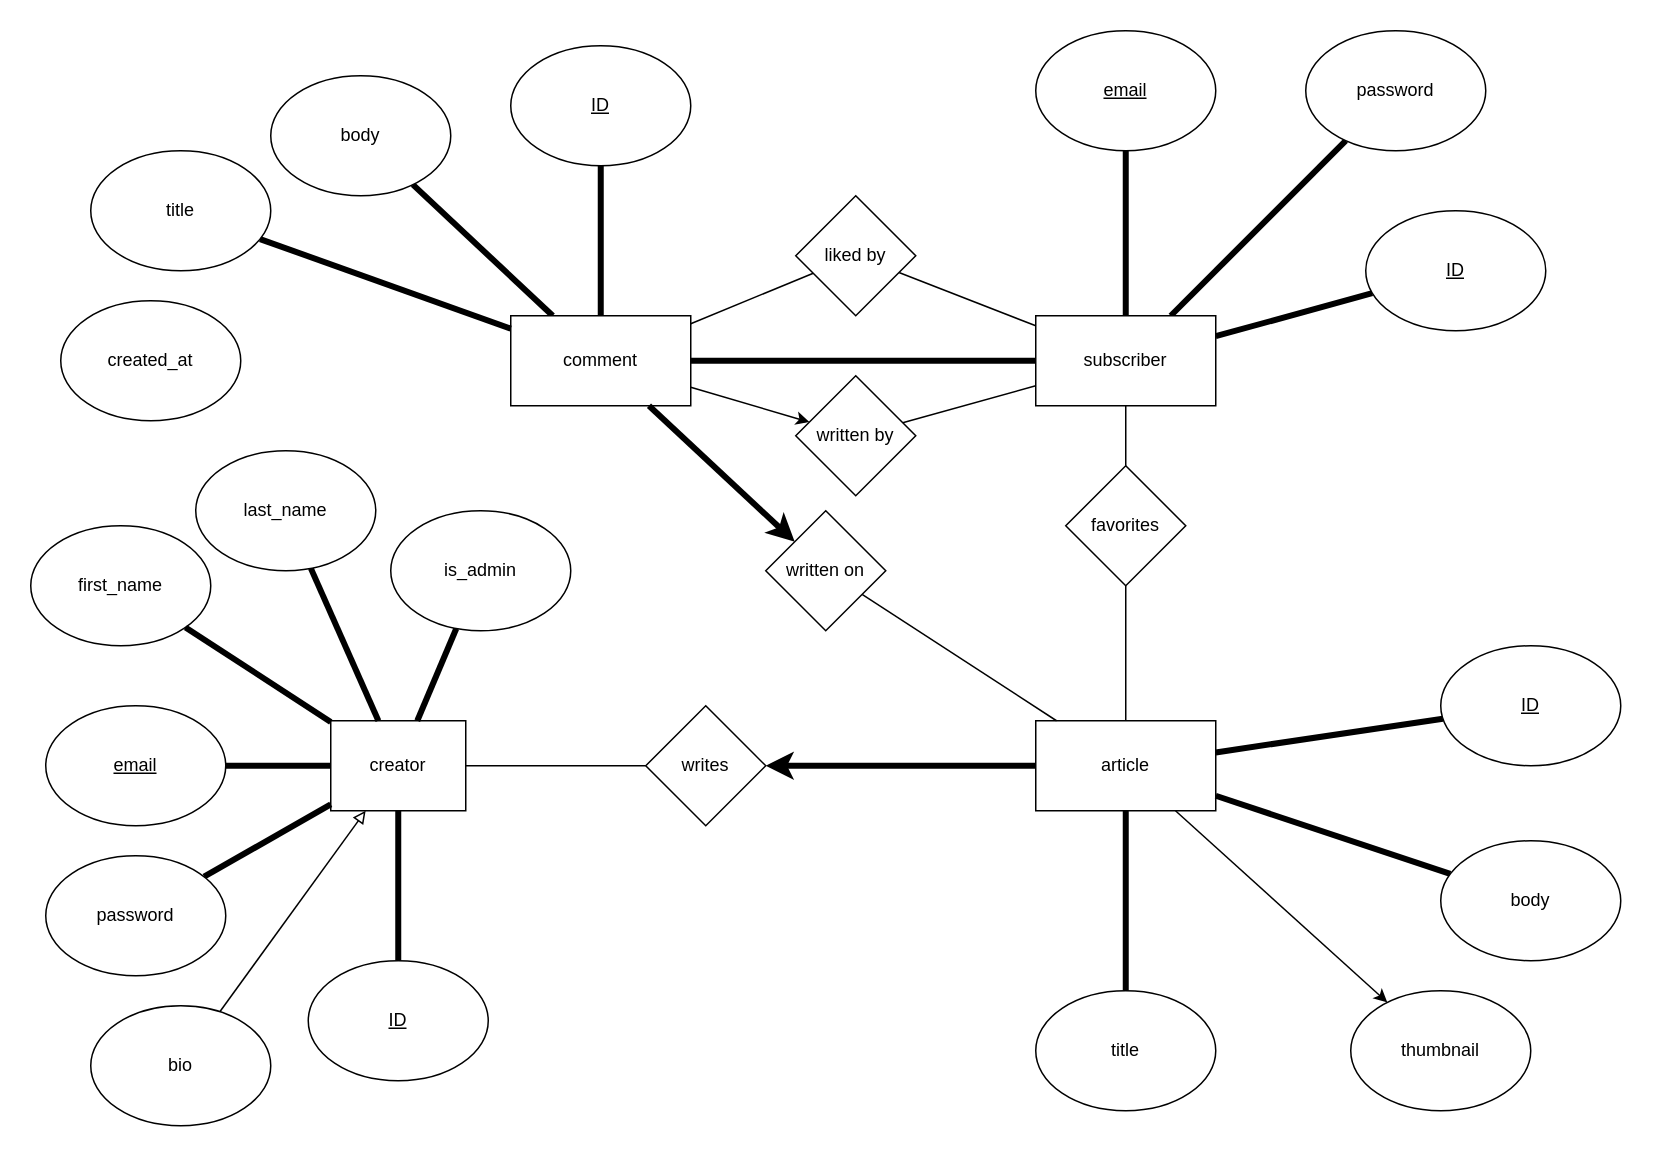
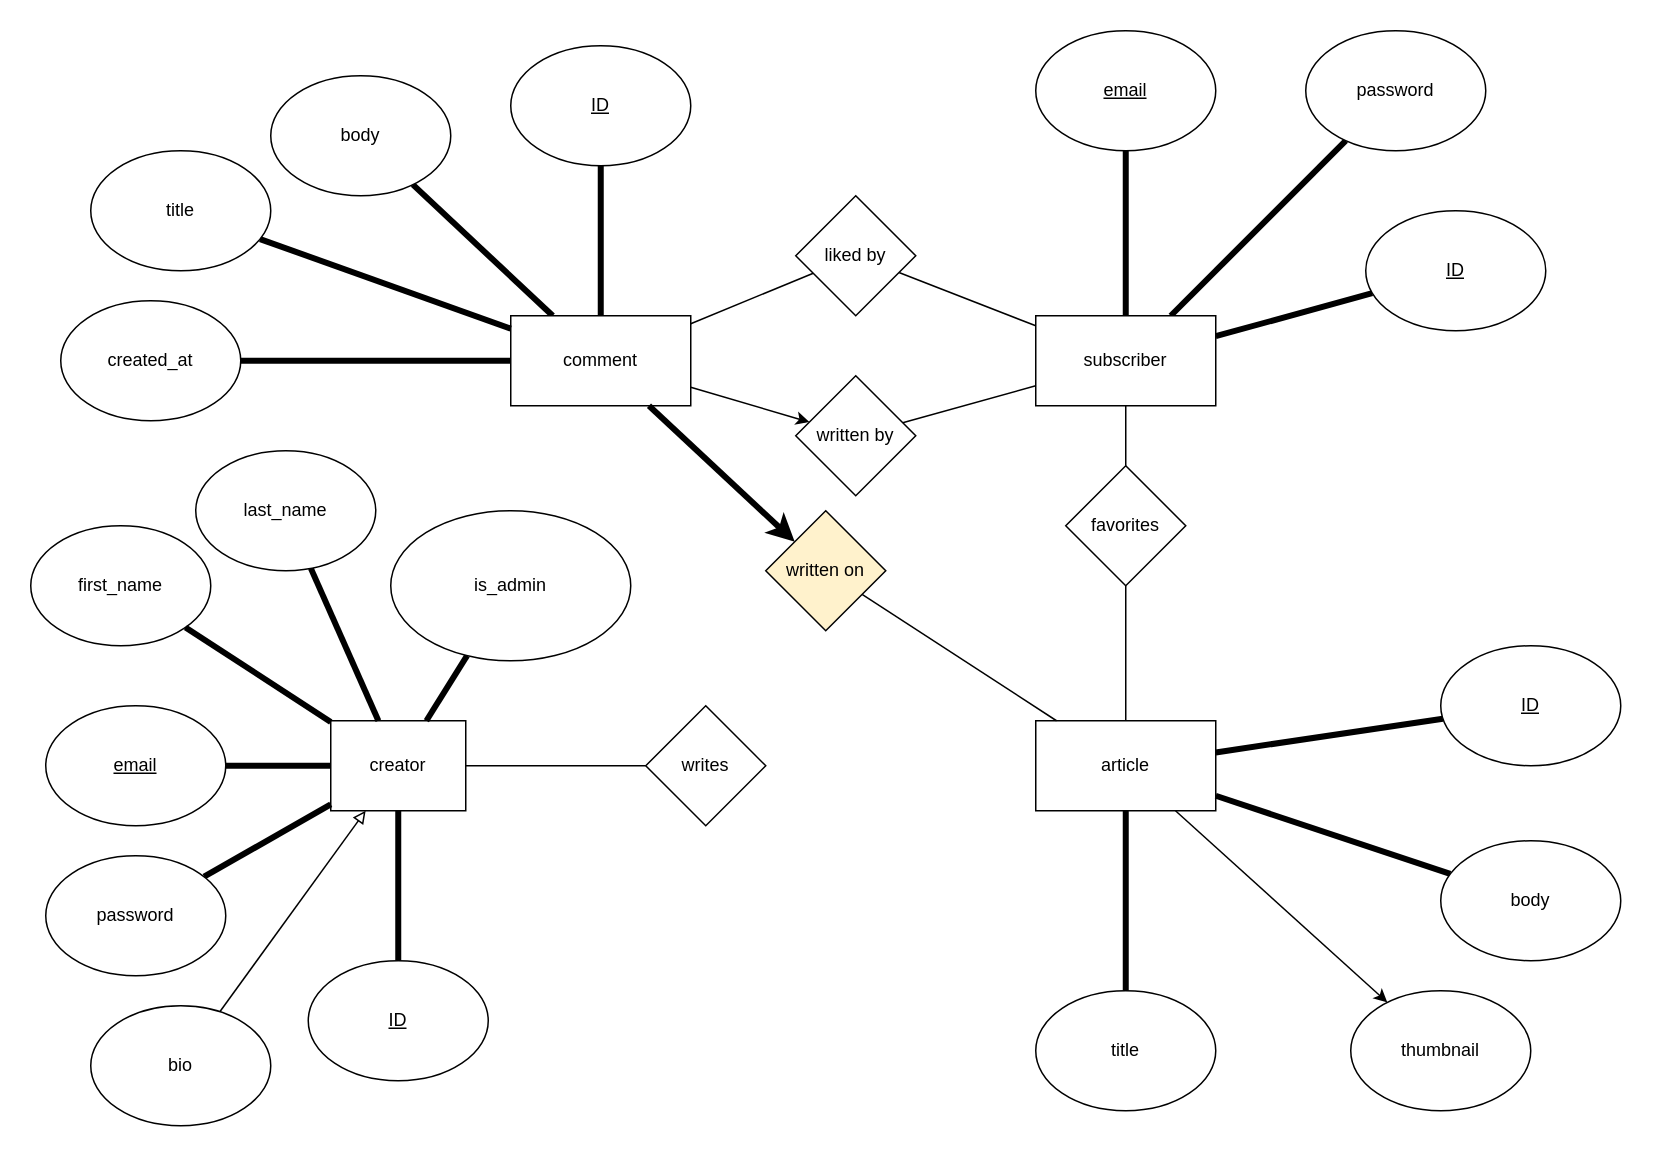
(863, 361) -> (376, 361)
(481, 571) -> (511, 586)
(826, 571) -> (826, 571)
(910, 766) -> none
